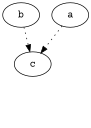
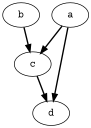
(26, 36) -> (26, 36)
(54, 37) -> (54, 37)
none -> (51, 113)
